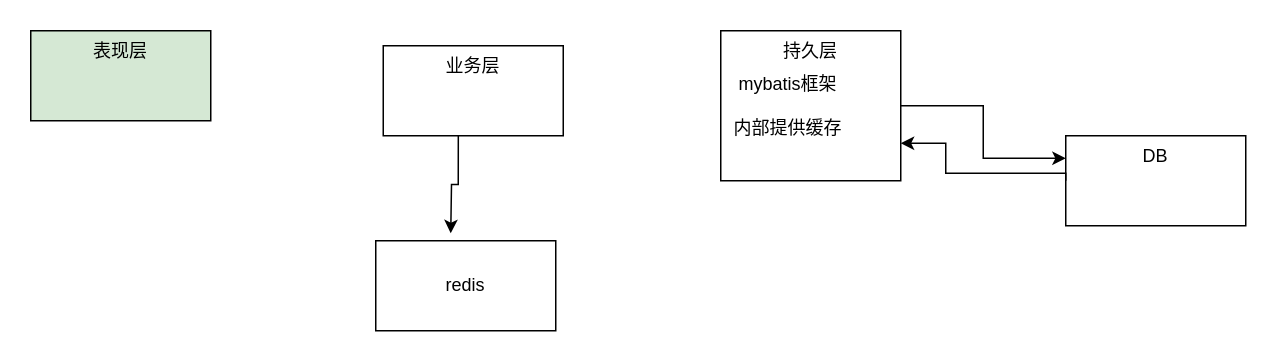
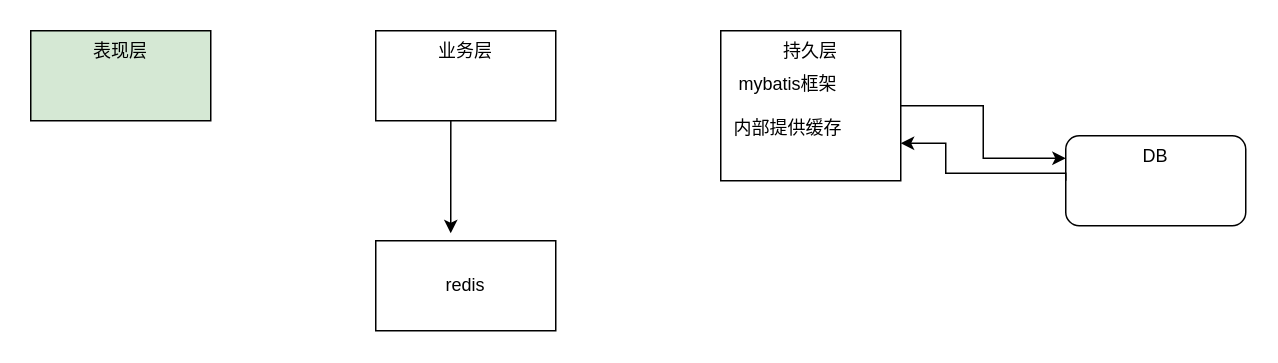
(473, 91) -> (466, 76)
(1156, 181) -> (1156, 181)
